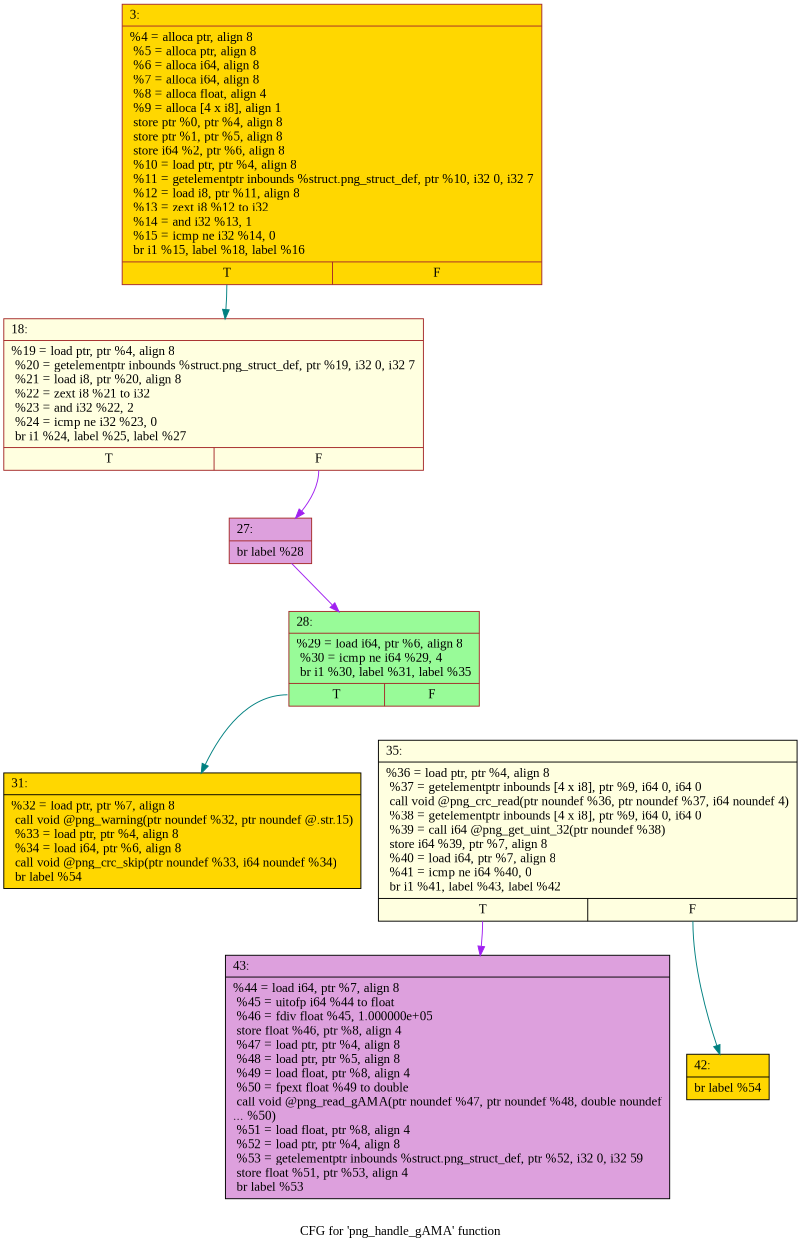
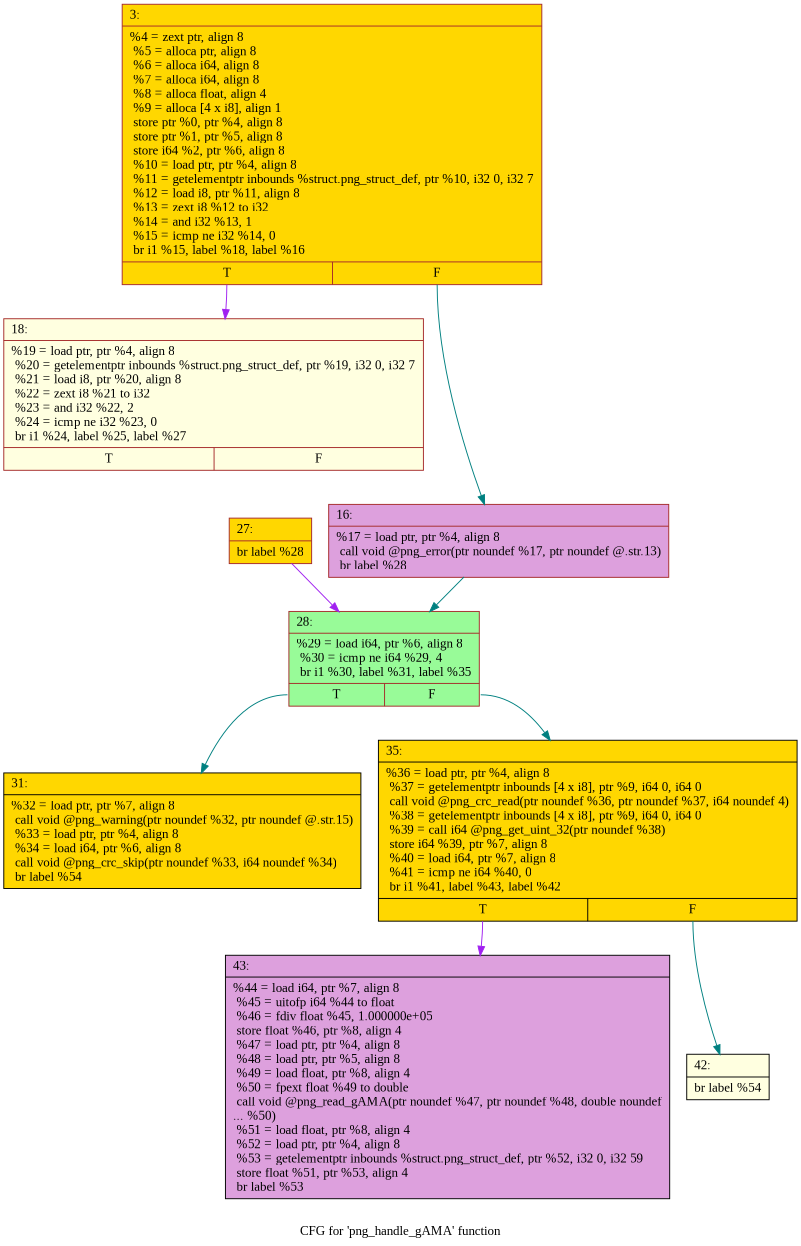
(191, 37) -> (187, 37)
(227, 297) -> (227, 297)
(314, 492) -> none
(270, 541) -> (270, 541)
none -> (499, 541)
none -> (517, 706)
(588, 831) -> (588, 831)
(728, 1077) -> (728, 1077)
